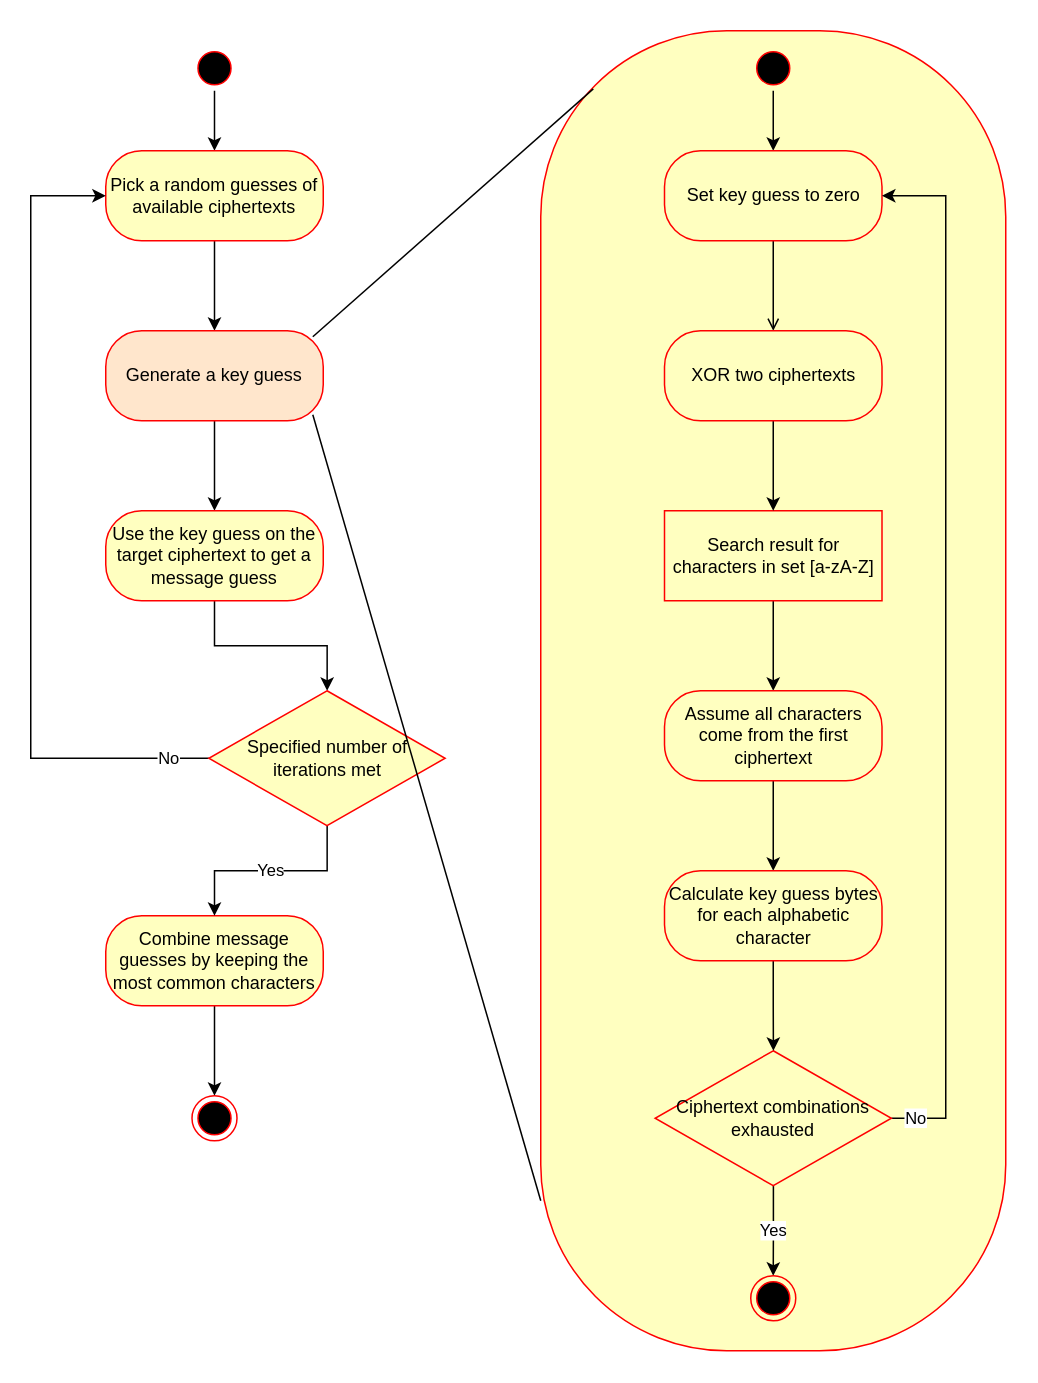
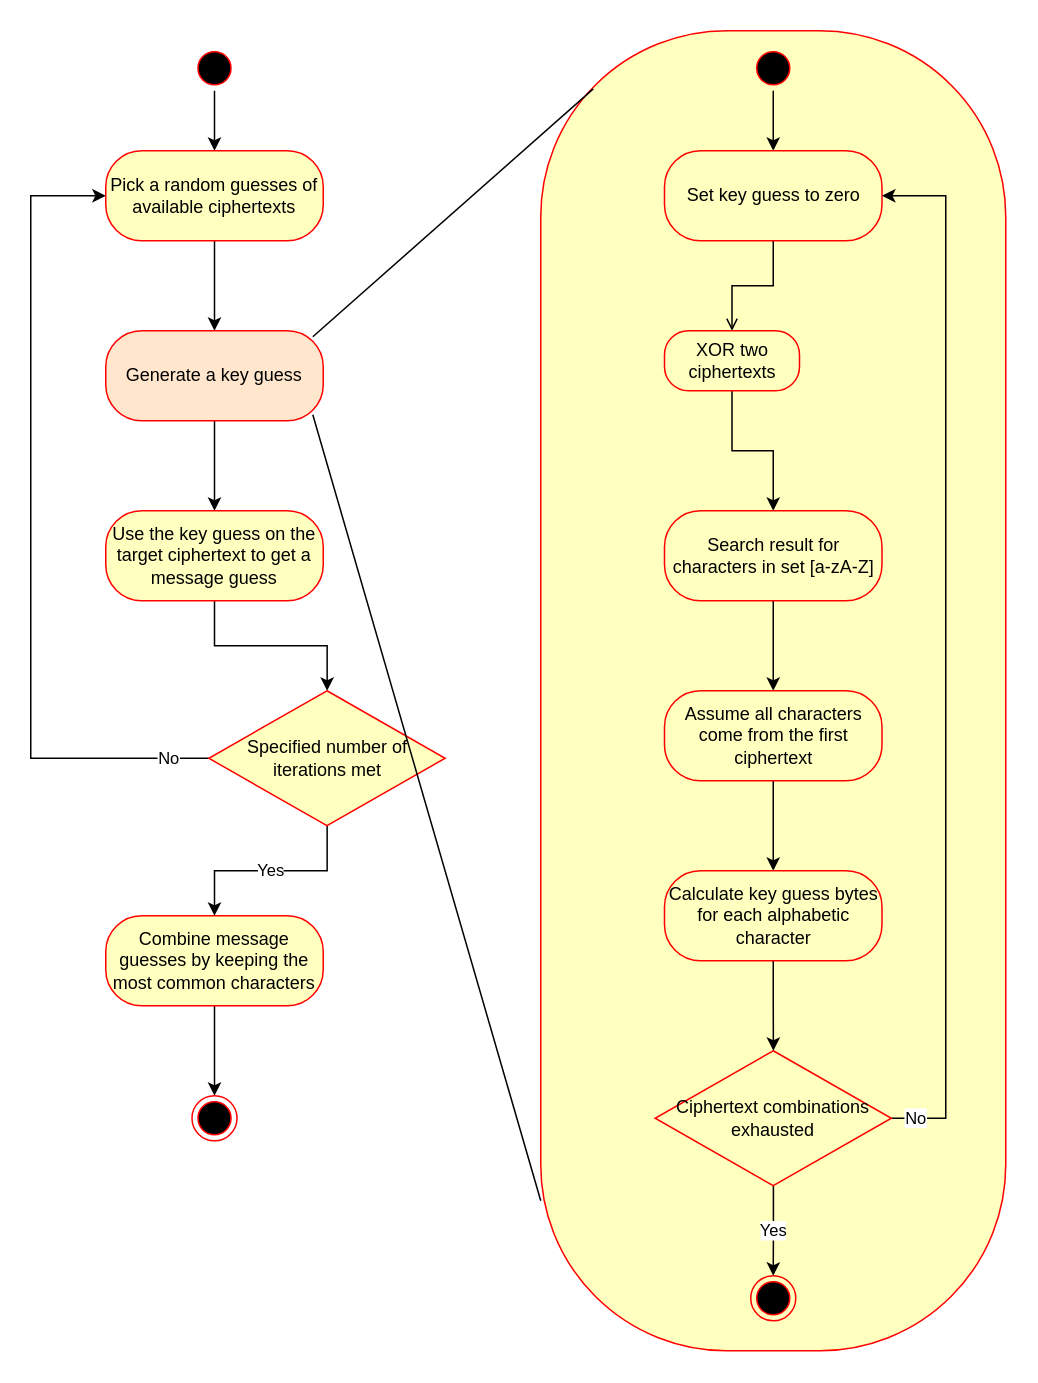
(773, 376) -> (732, 361)
(773, 556) -> (773, 556)
